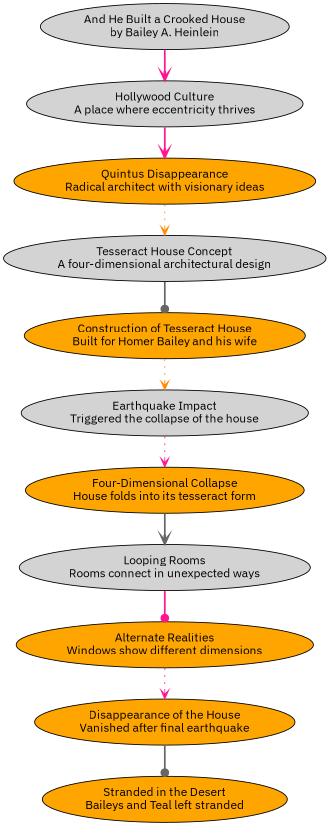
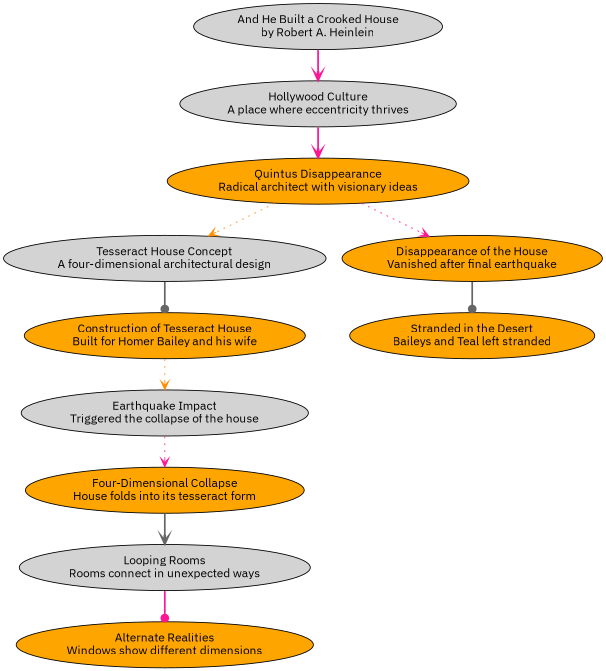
(165, 27) -> (318, 27)
(165, 679) -> (392, 218)
